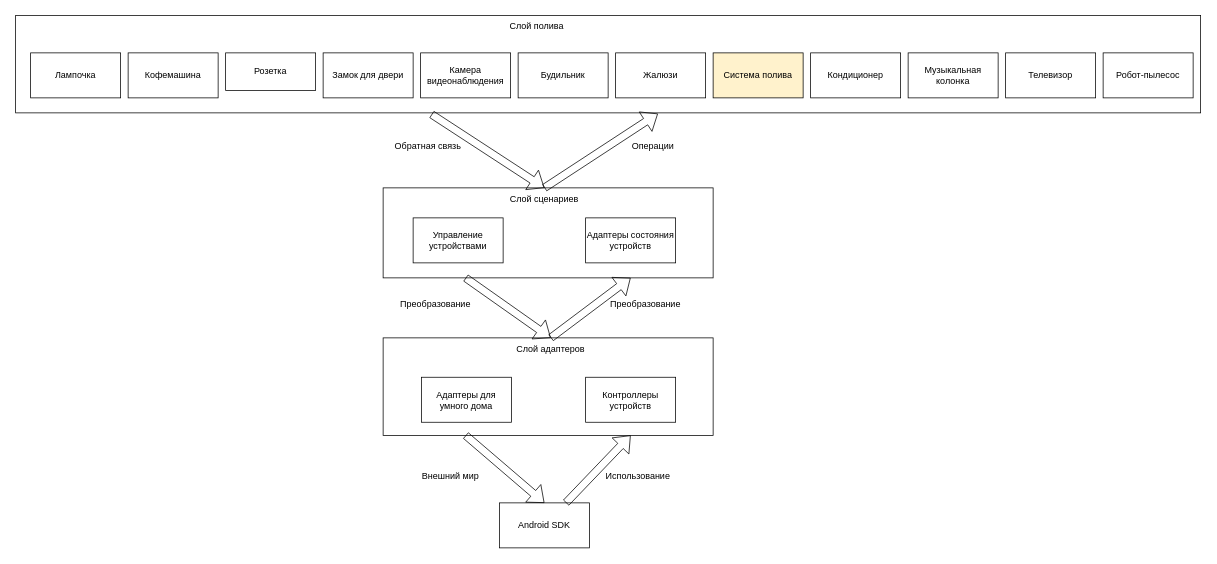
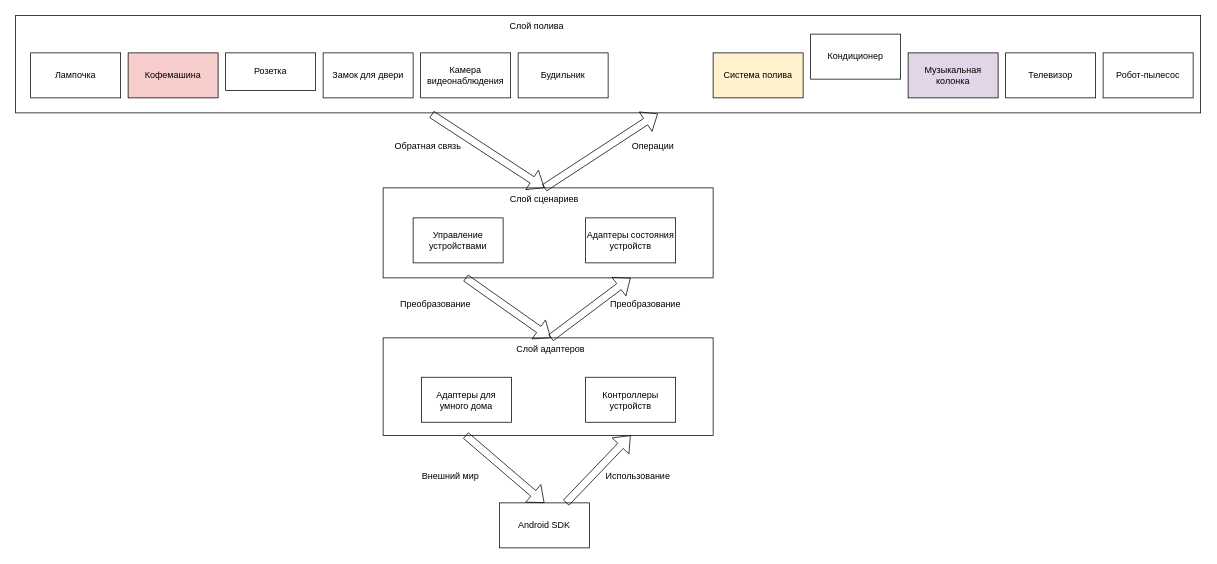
(173, 75) -> (173, 75)
(660, 75) -> none
(855, 75) -> (855, 57)
(953, 75) -> (953, 75)
